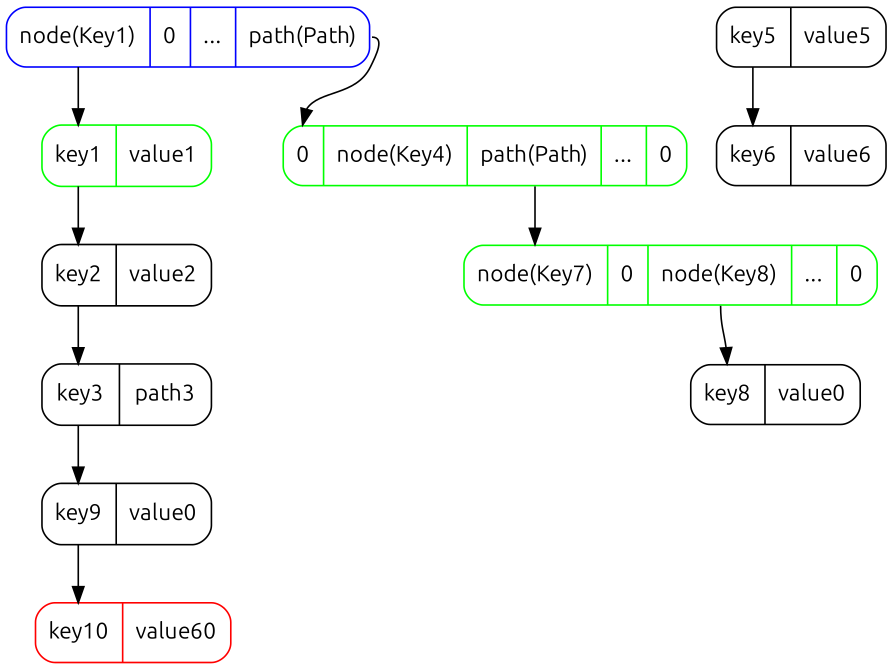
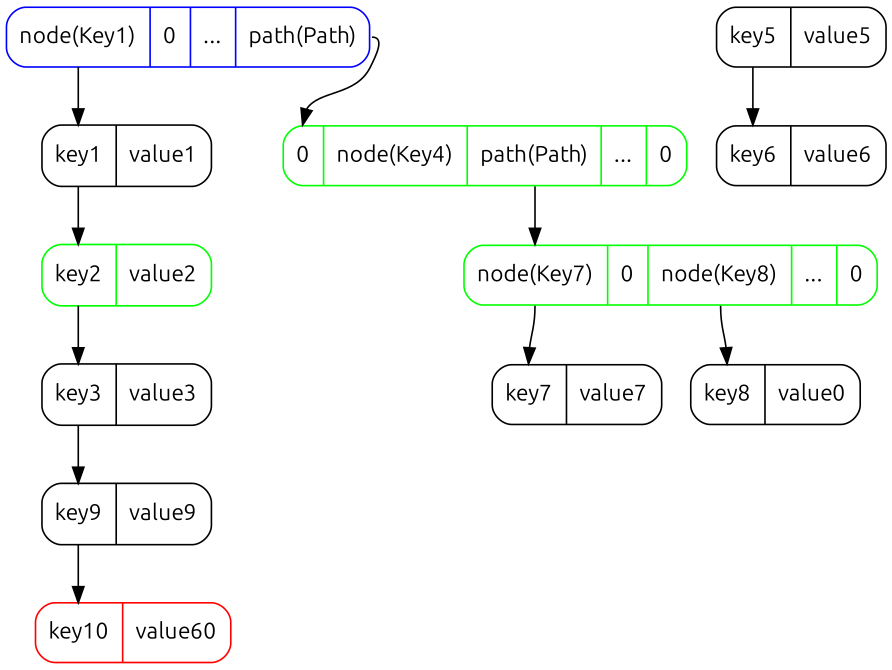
(127, 156) -> (127, 156)
(127, 275) -> (127, 275)
(165, 394) -> (164, 394)
none -> (577, 395)
(164, 513) -> (164, 513)
